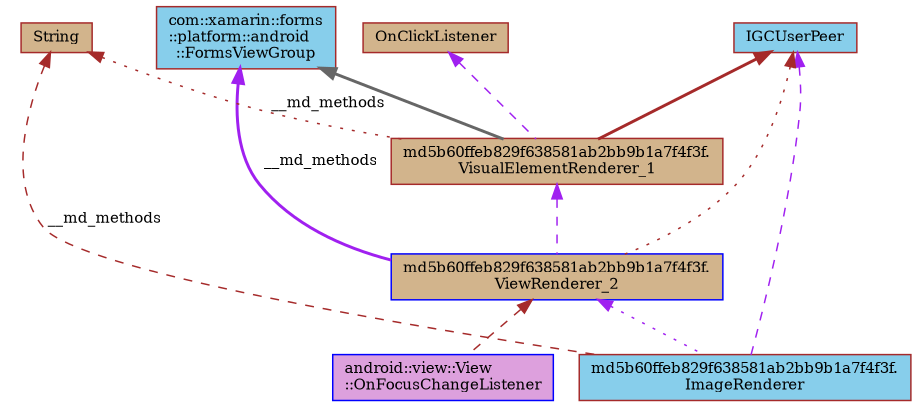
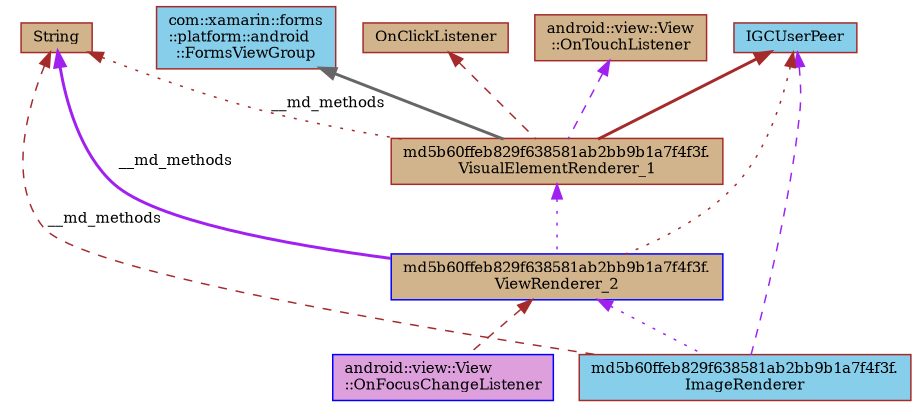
none -> (621, 38)
(498, 101) -> (498, 101)
(276, 202) -> (185, 218)
(557, 227) -> (557, 227)
